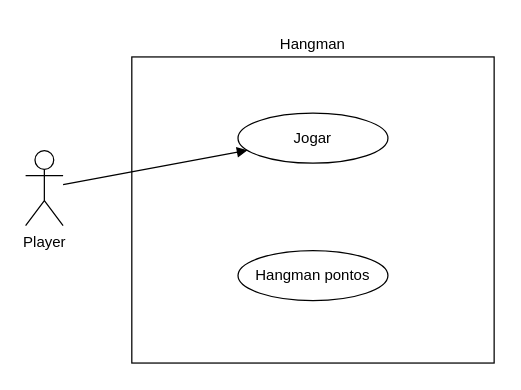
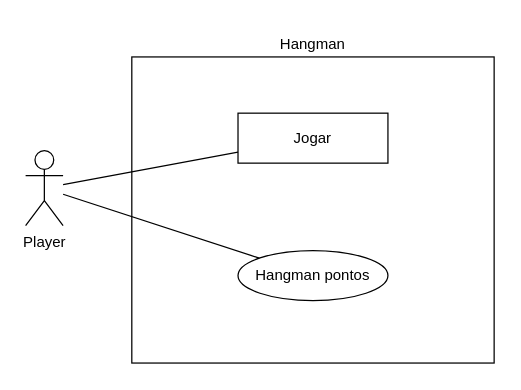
(313, 138) -> (313, 138)
(237, 152) -> (237, 152)
none -> (161, 226)
